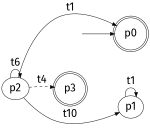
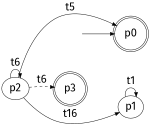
(70, 8) -> (70, 8)
(42, 80) -> (42, 80)
(70, 114) -> (70, 114)
